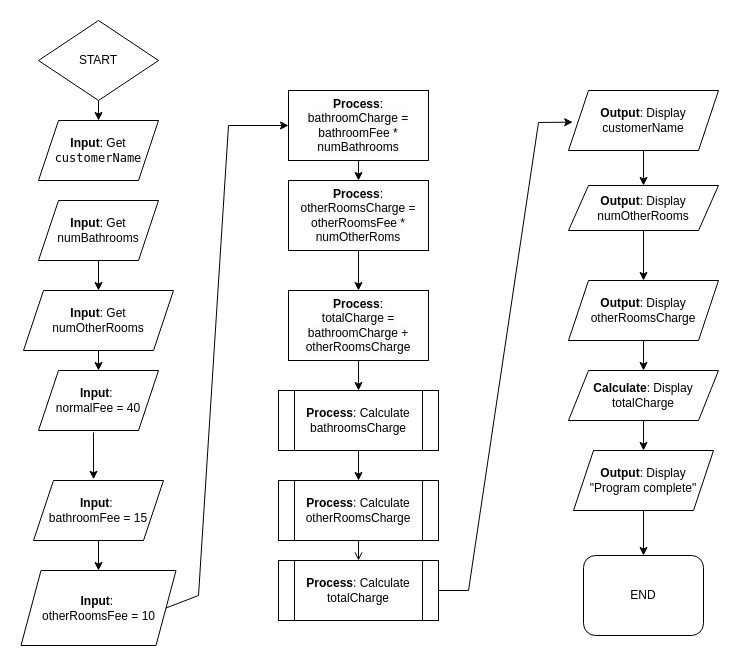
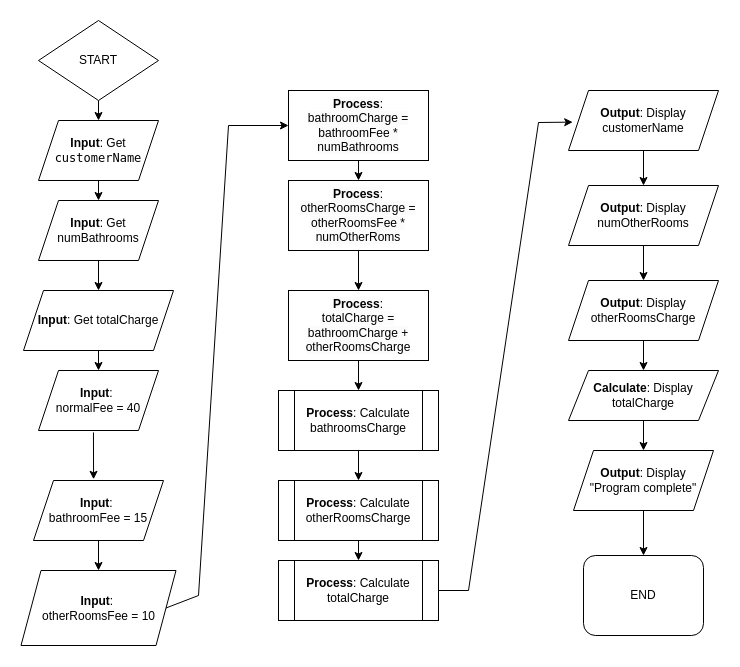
none -> (99, 187)
(644, 208) -> (644, 216)
(99, 321) -> (99, 321)
(359, 554) -> (359, 552)
